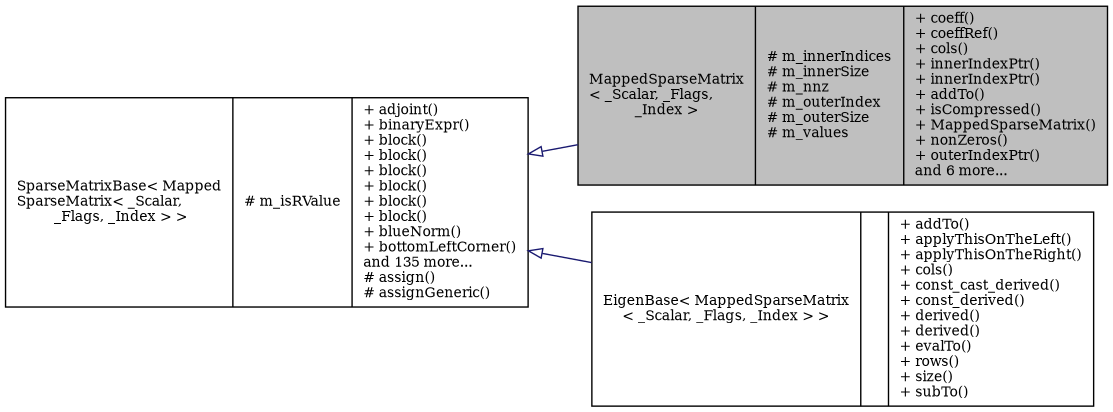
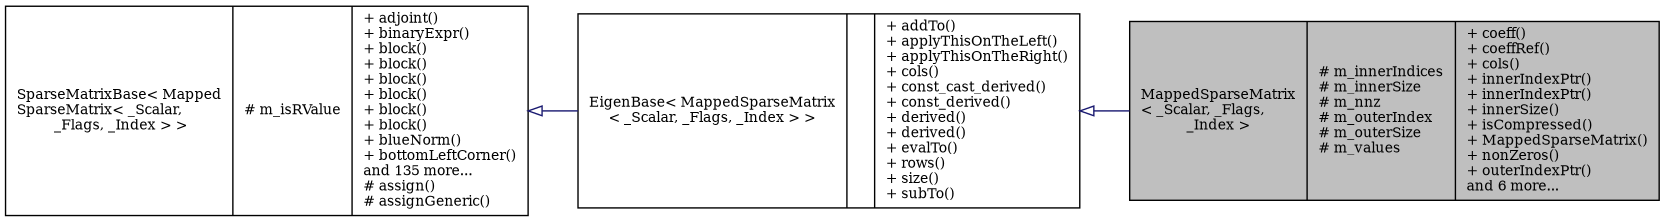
(950, 95) -> (1513, 110)
(560, 148) -> (1112, 111)
